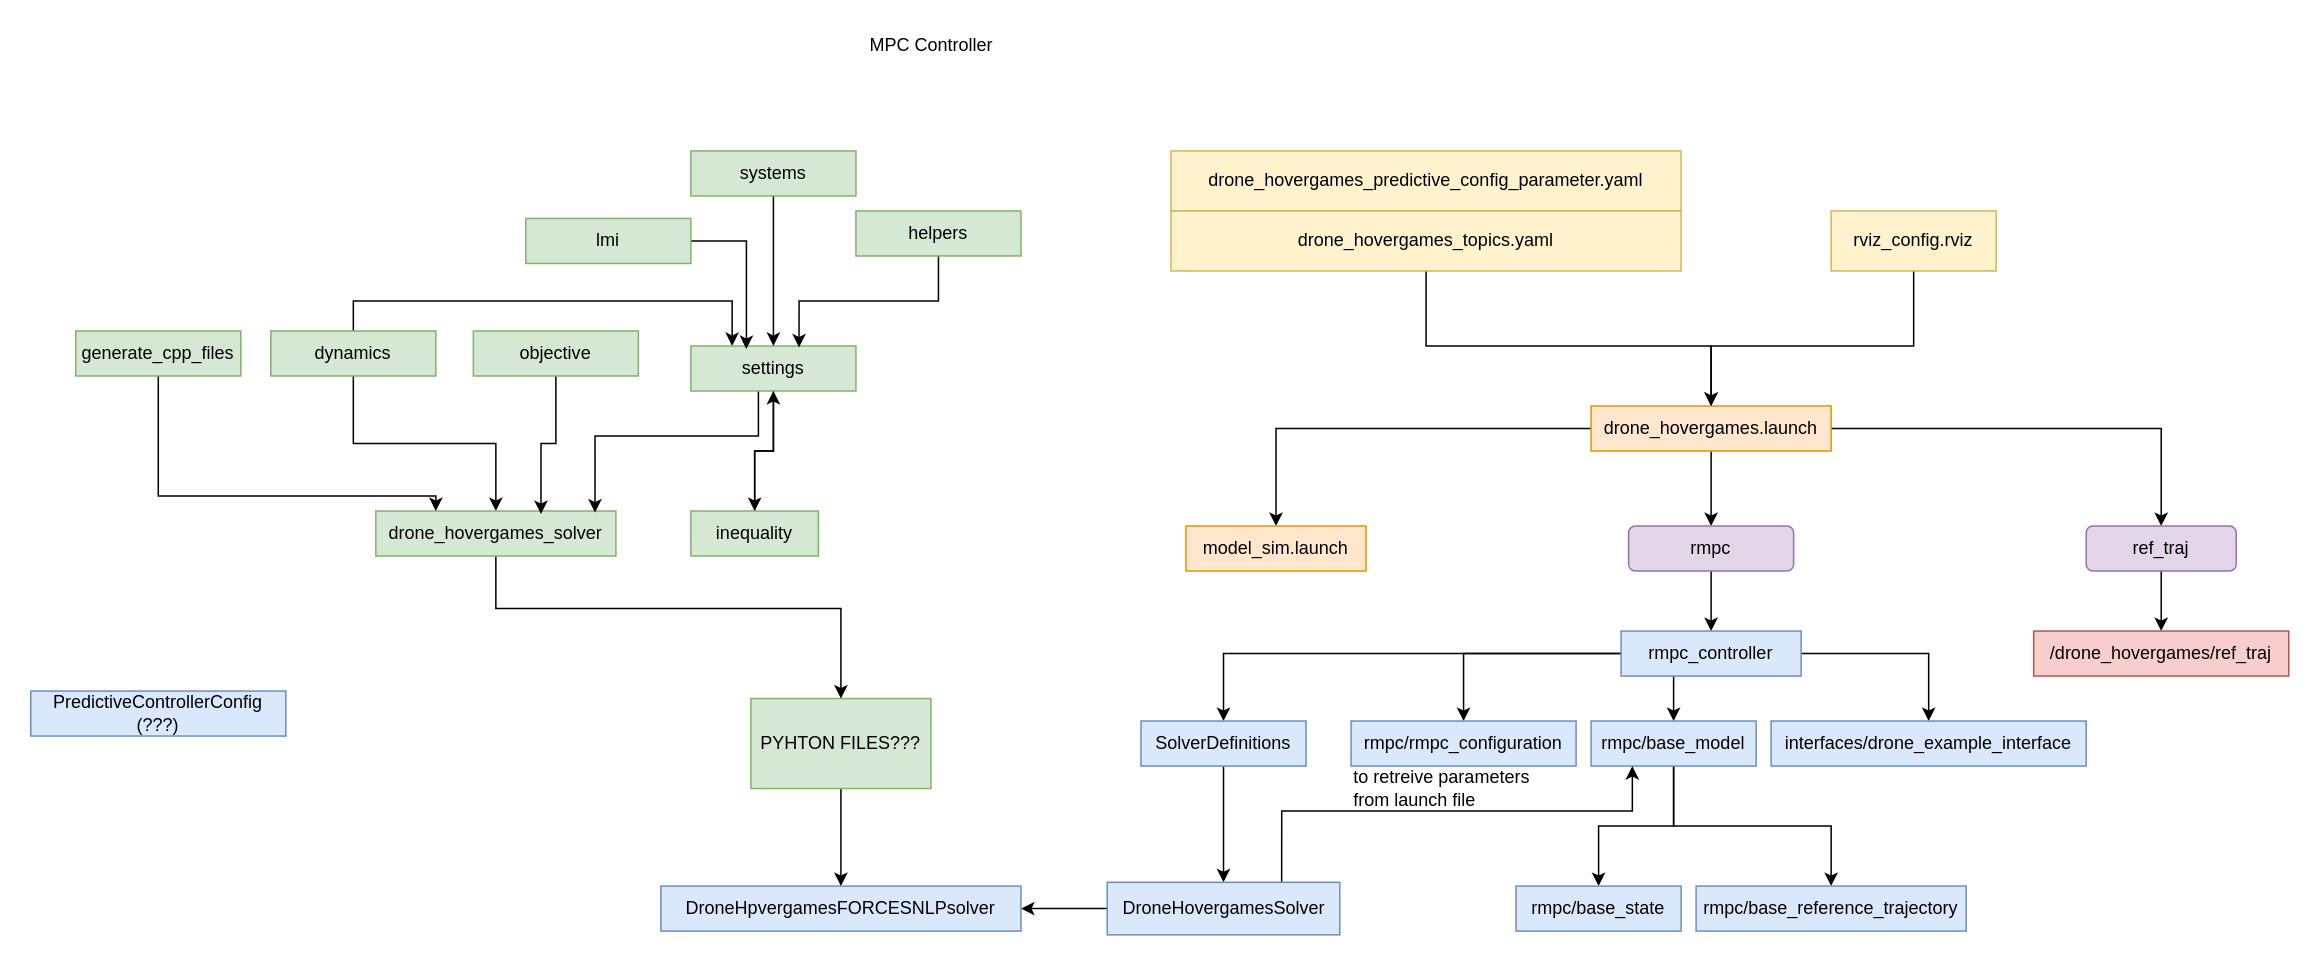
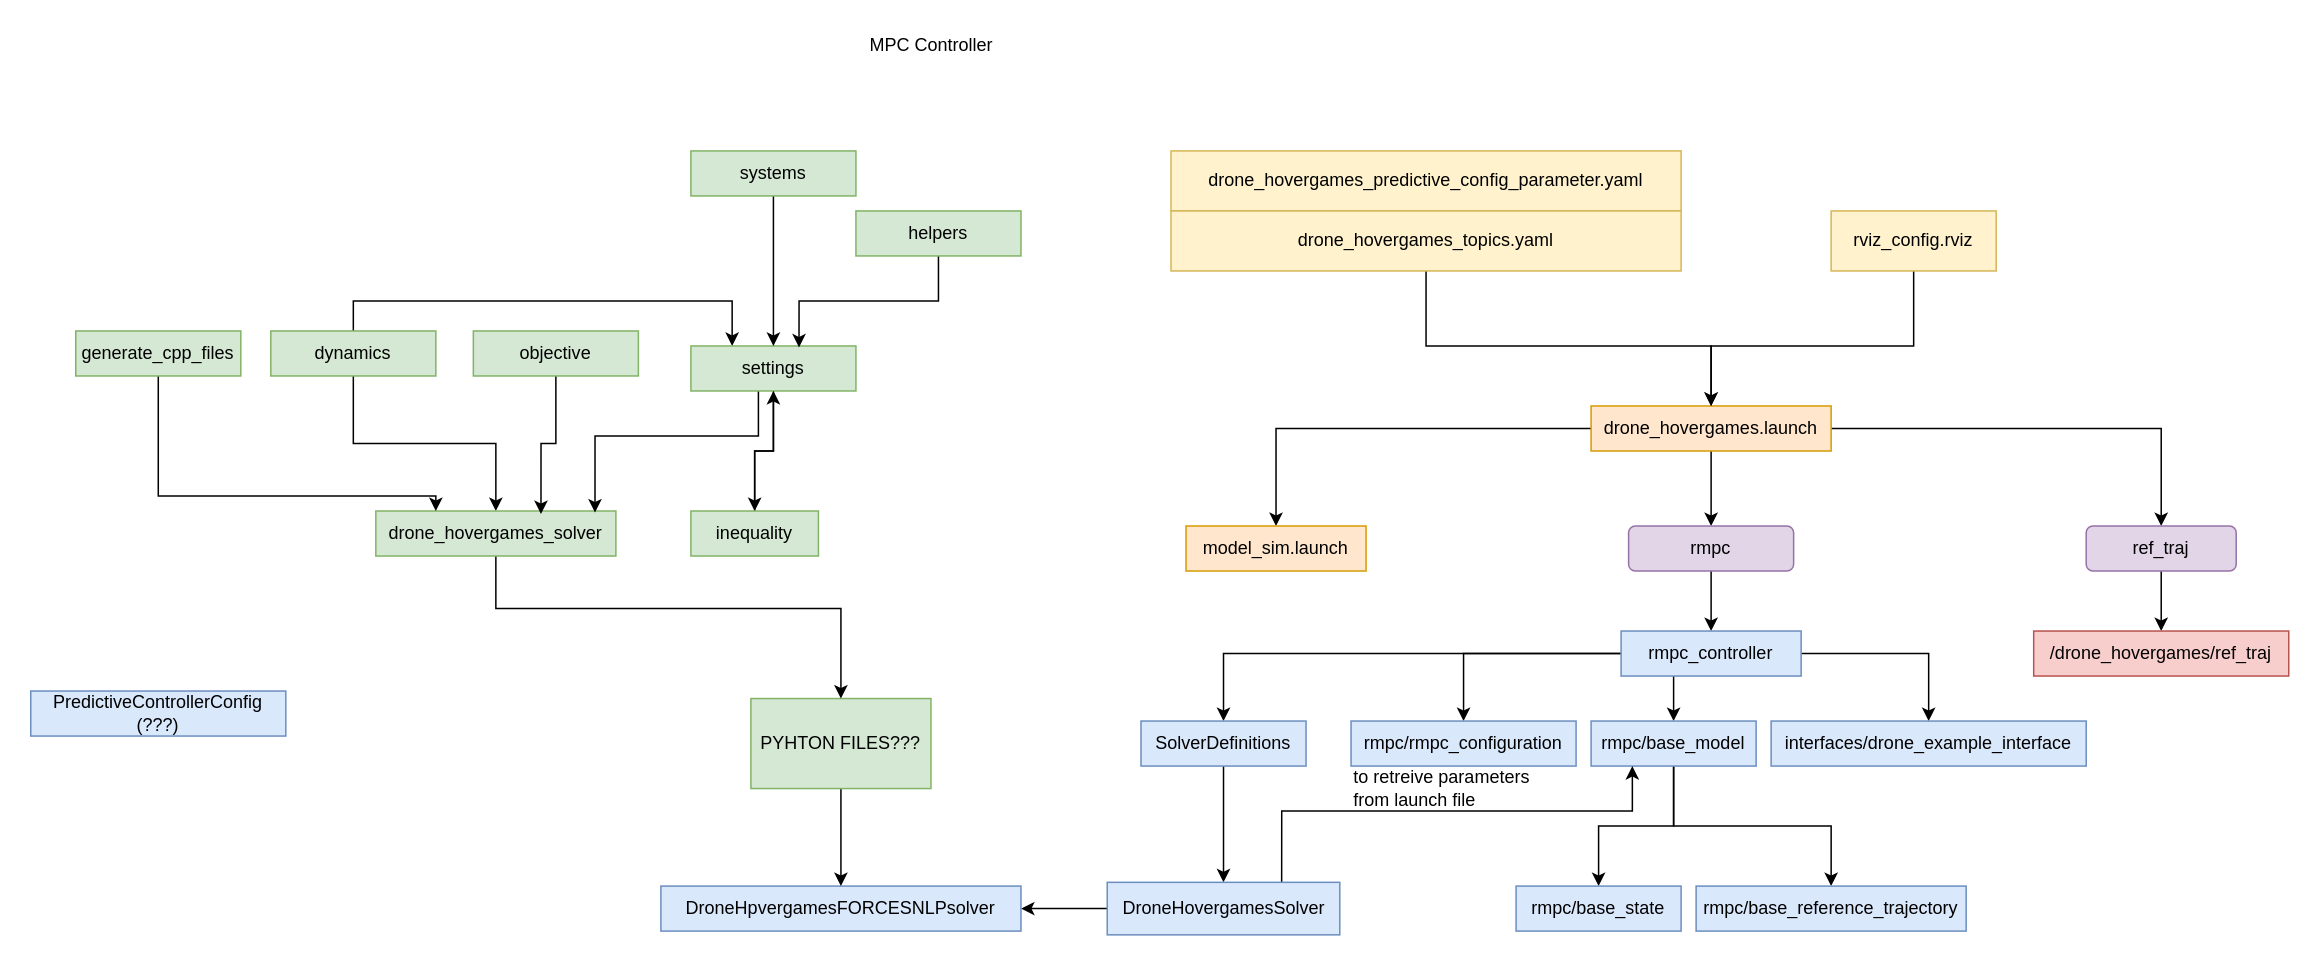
(608, 241) -> none
(746, 262) -> none
